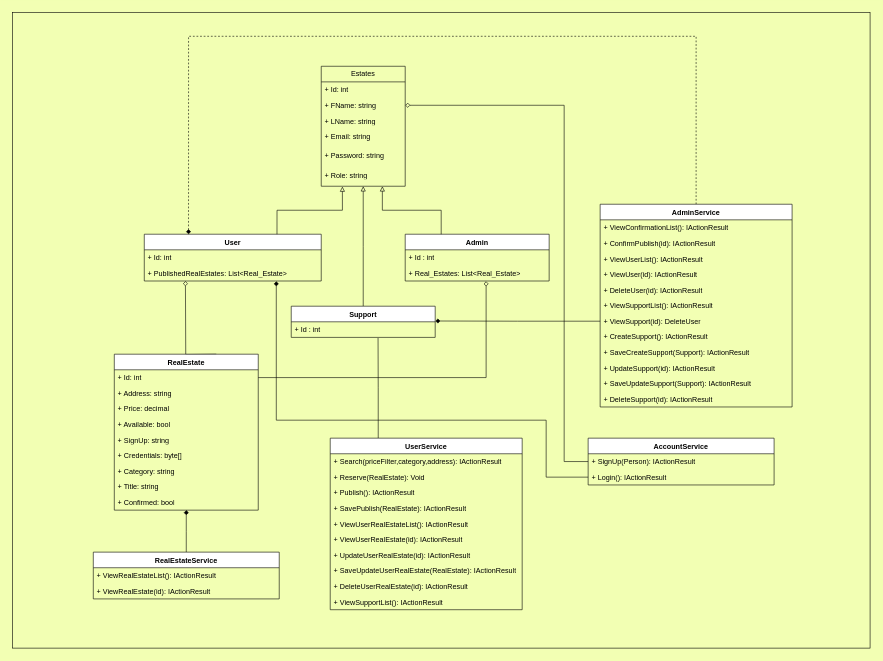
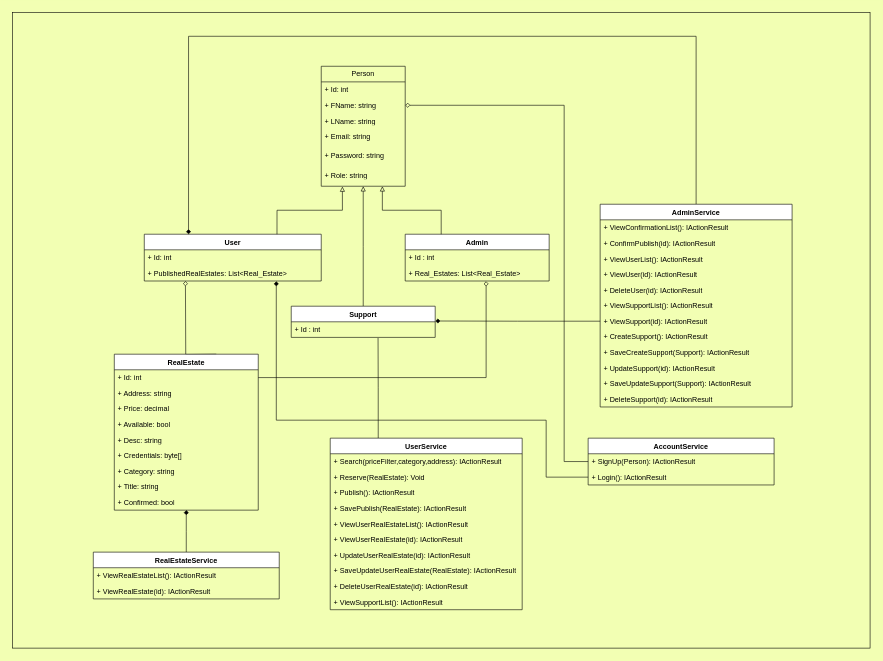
(430, 36) -> (430, 36)
(363, 74) -> (363, 74)
(657, 322) -> (662, 322)
(145, 441) -> (142, 441)
